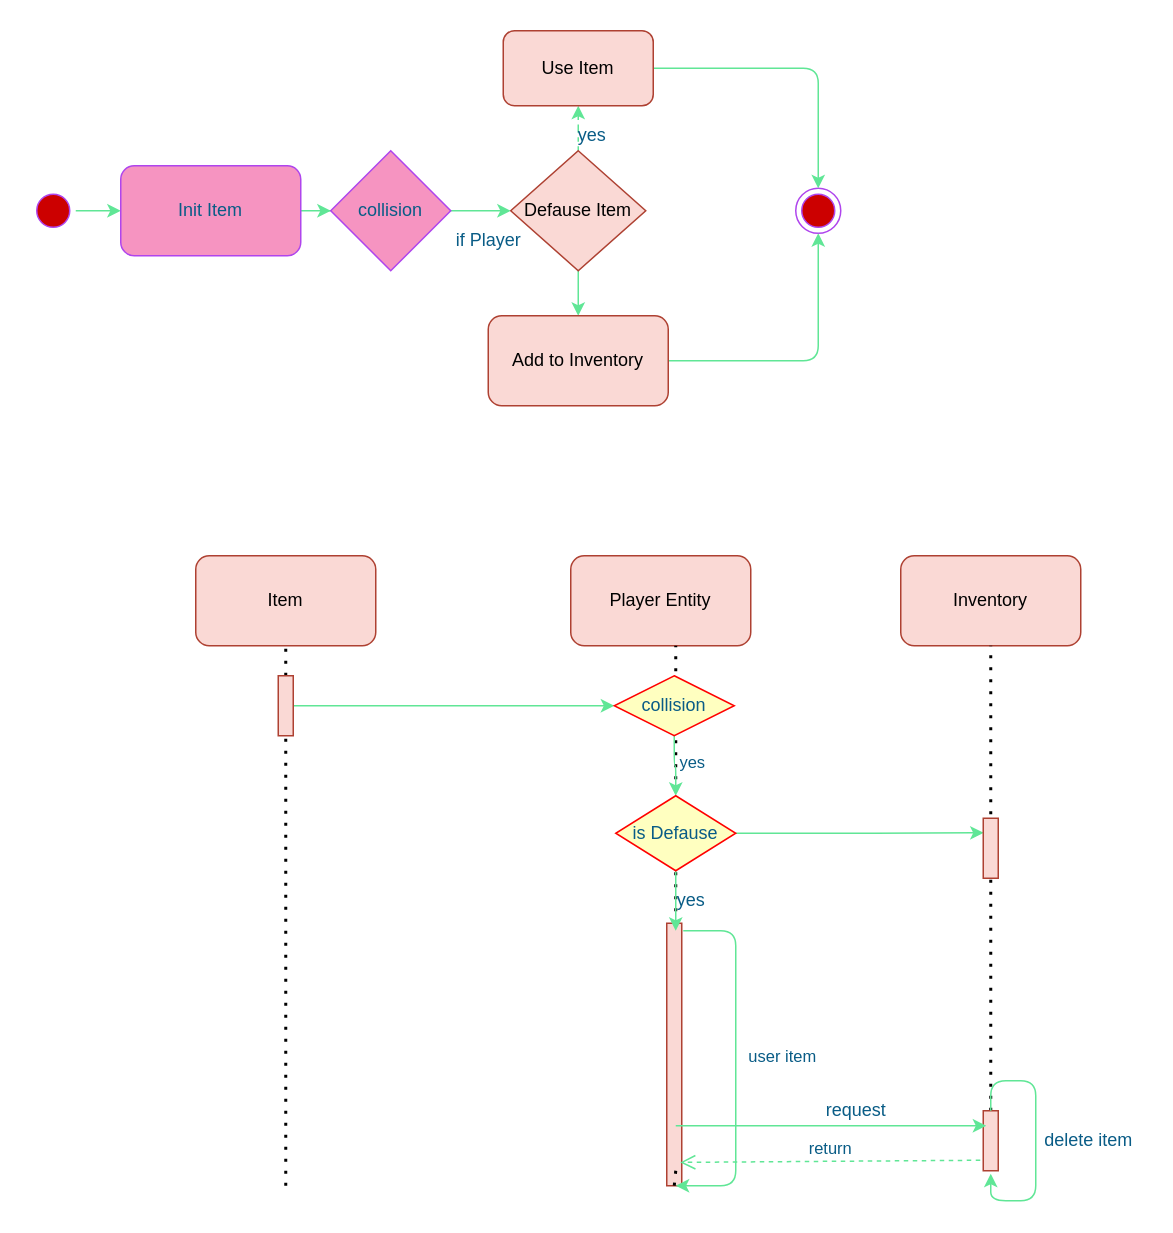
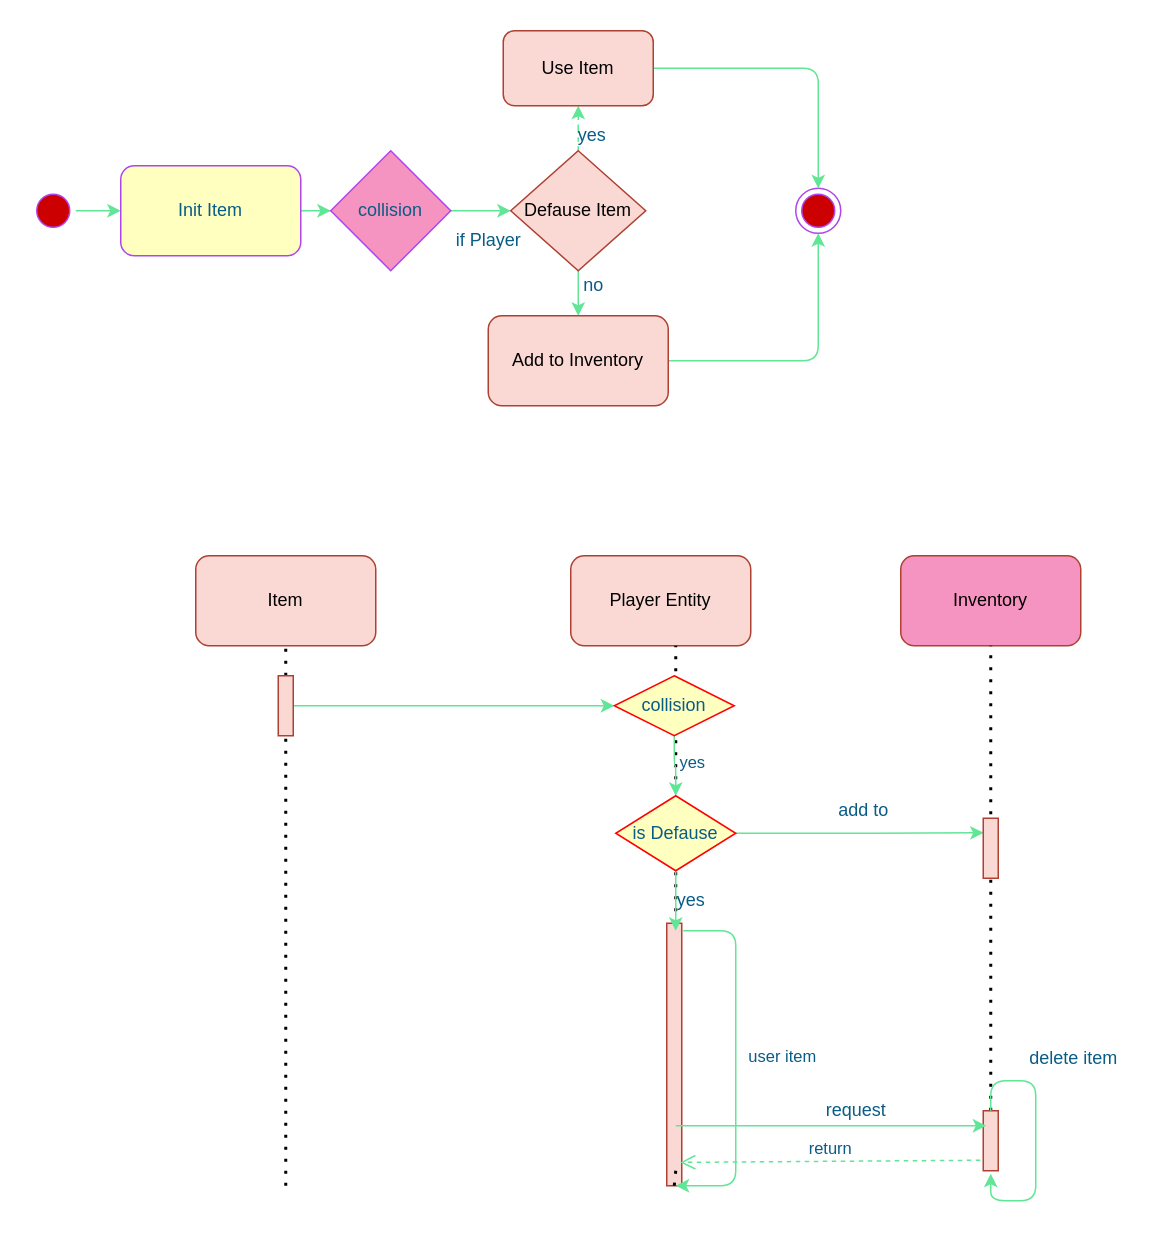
(211, 211) -> (211, 211)
none -> (593, 286)
(991, 601) -> (991, 601)
none -> (863, 811)
(1088, 1141) -> (1073, 1058)
